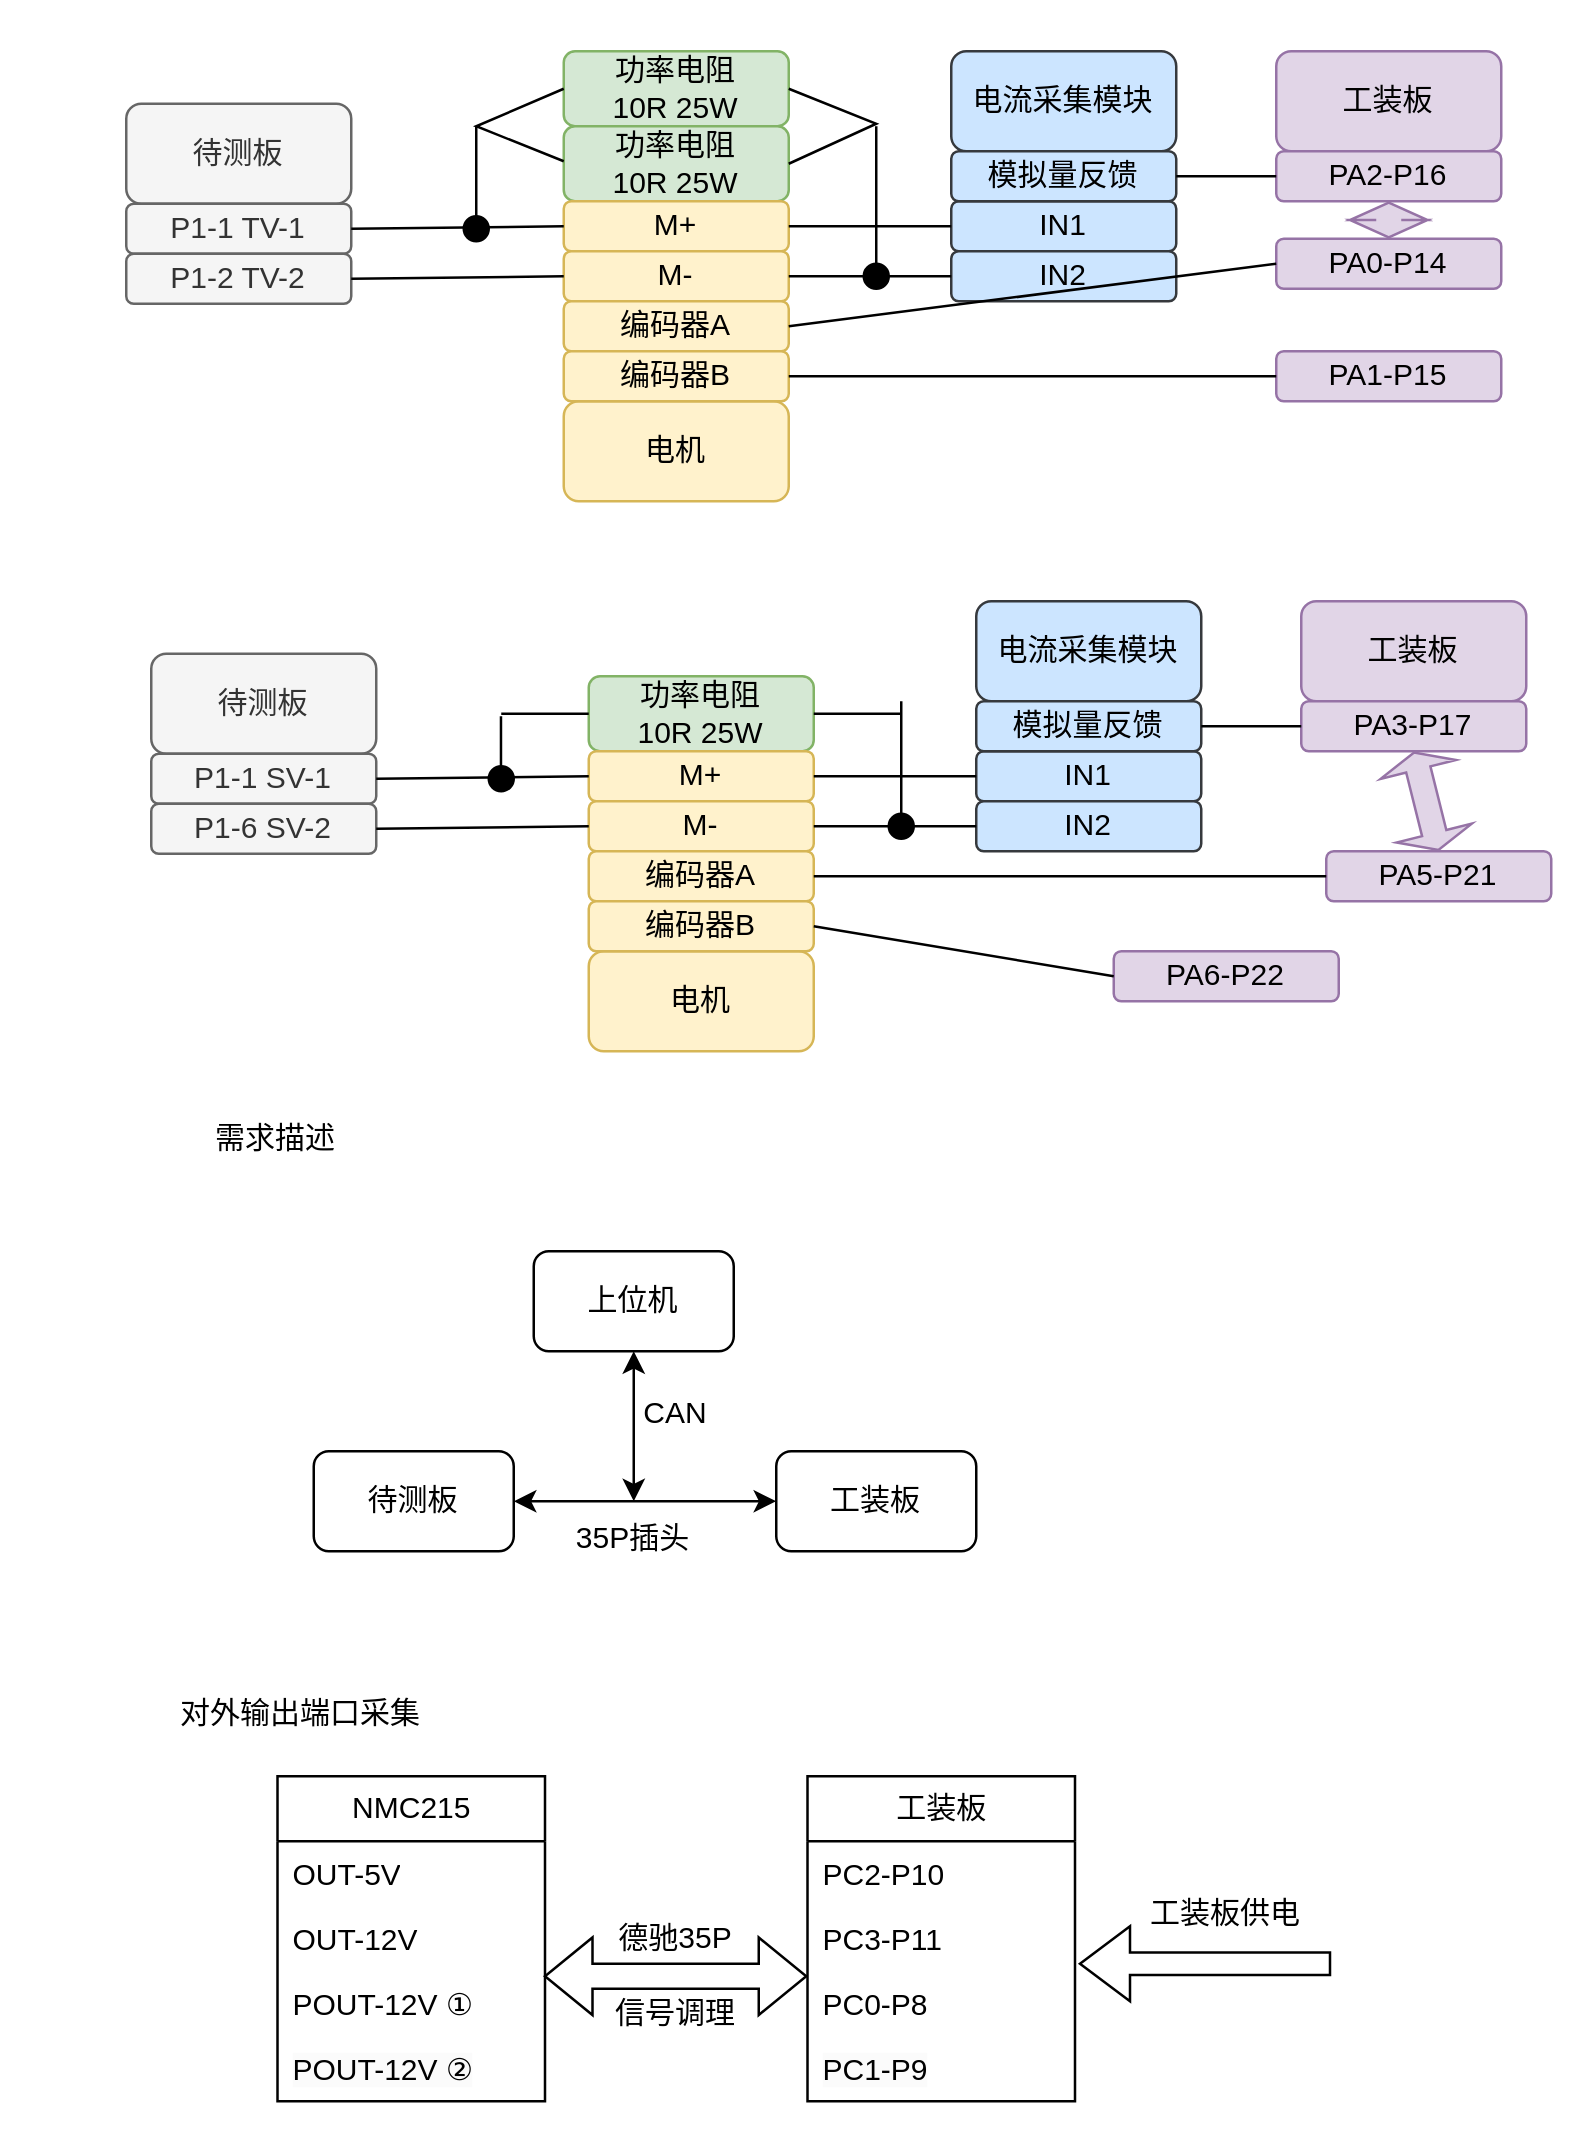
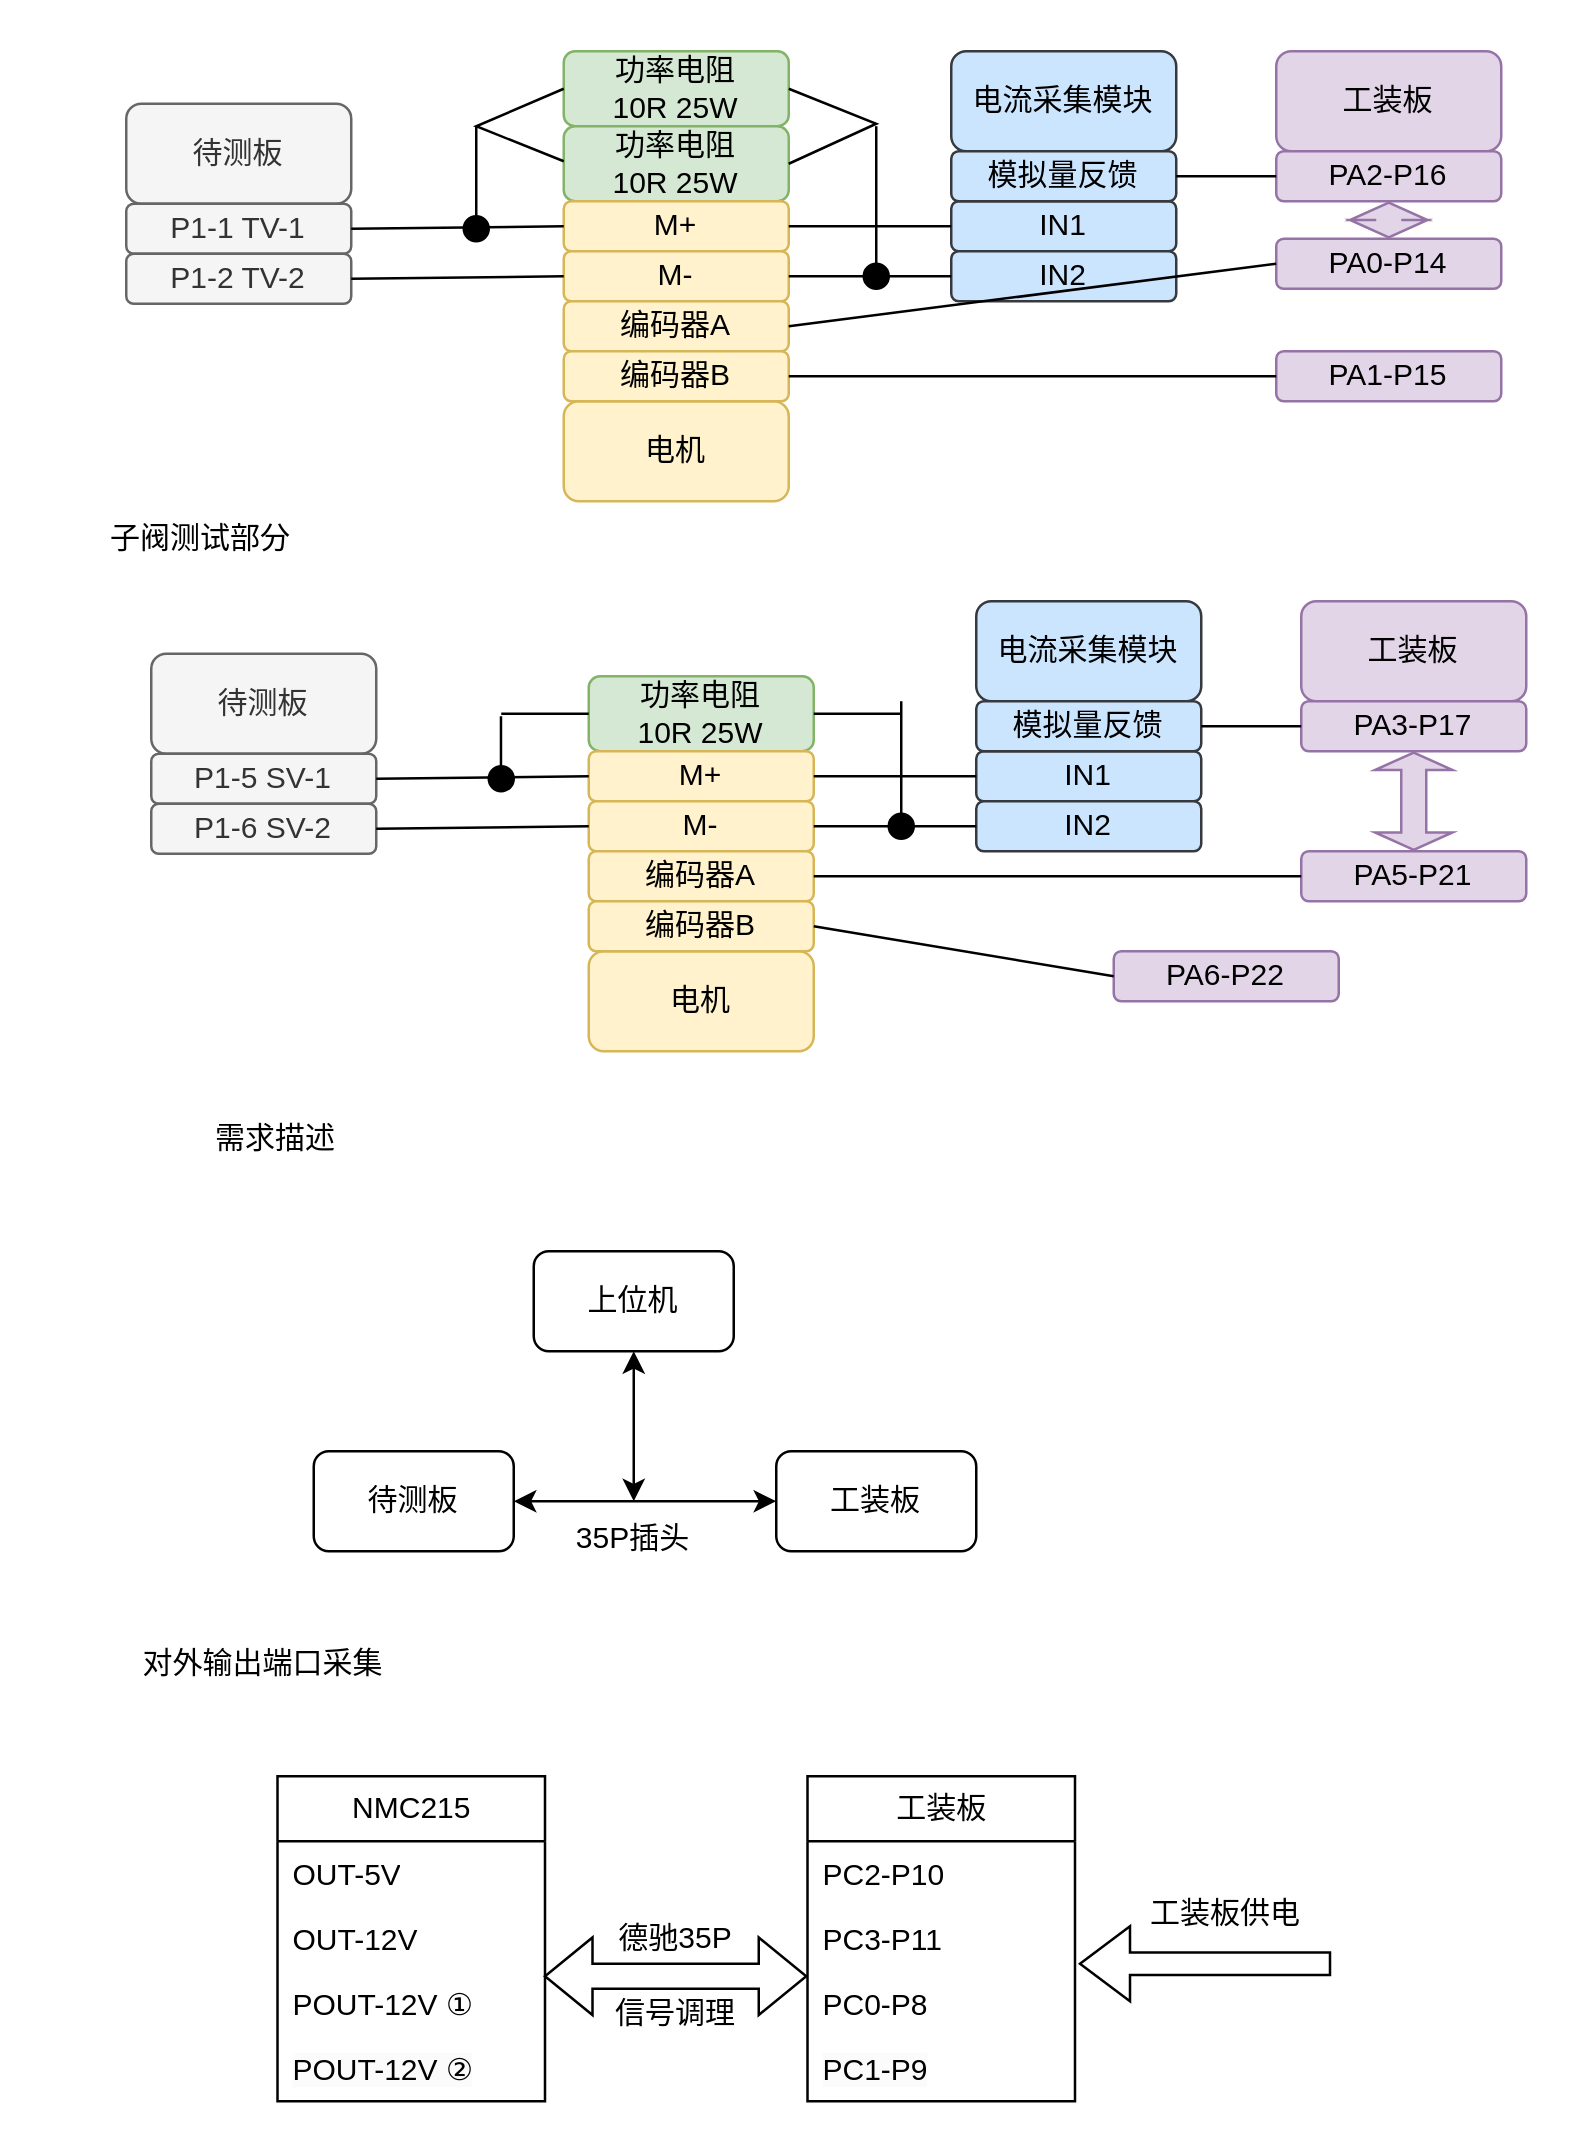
none -> (201, 539)
(264, 779) -> (264, 779)
(1439, 876) -> (1414, 876)
(676, 1414) -> none
(301, 1714) -> (264, 1664)
